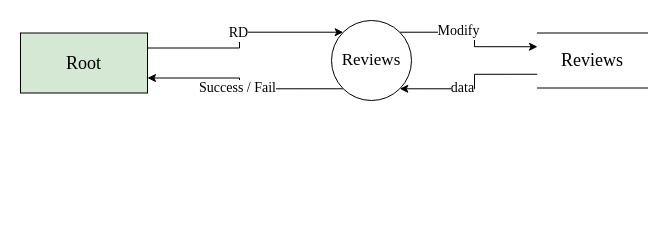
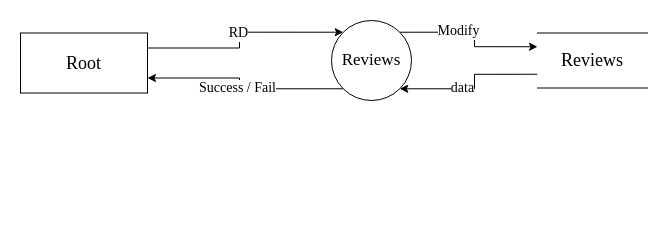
(84, 63) -> (84, 63)
